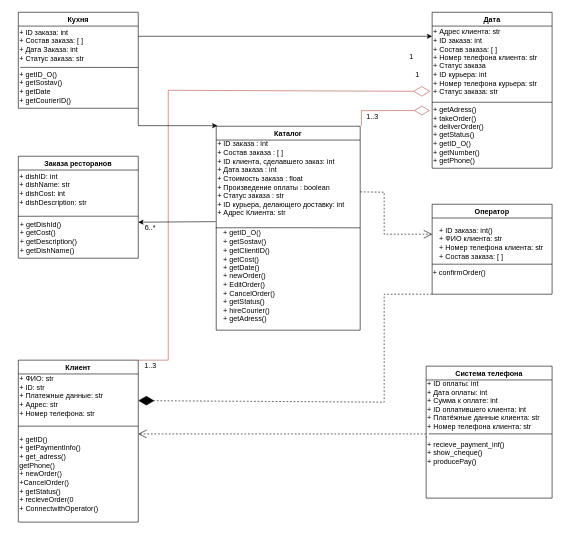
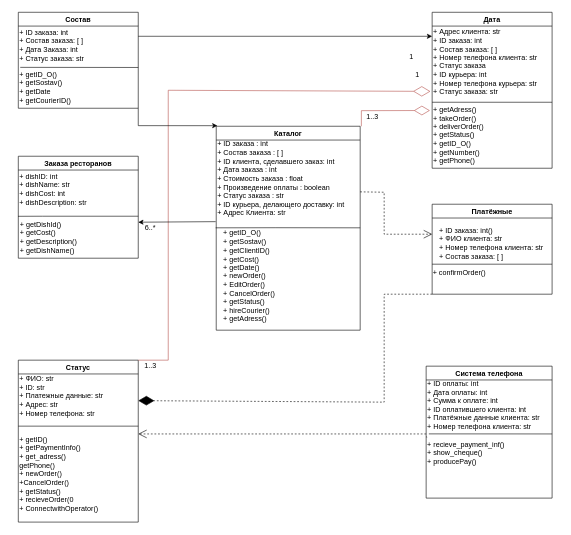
(78, 20) -> (78, 20)
(492, 212) -> (492, 212)
(78, 368) -> (78, 368)
